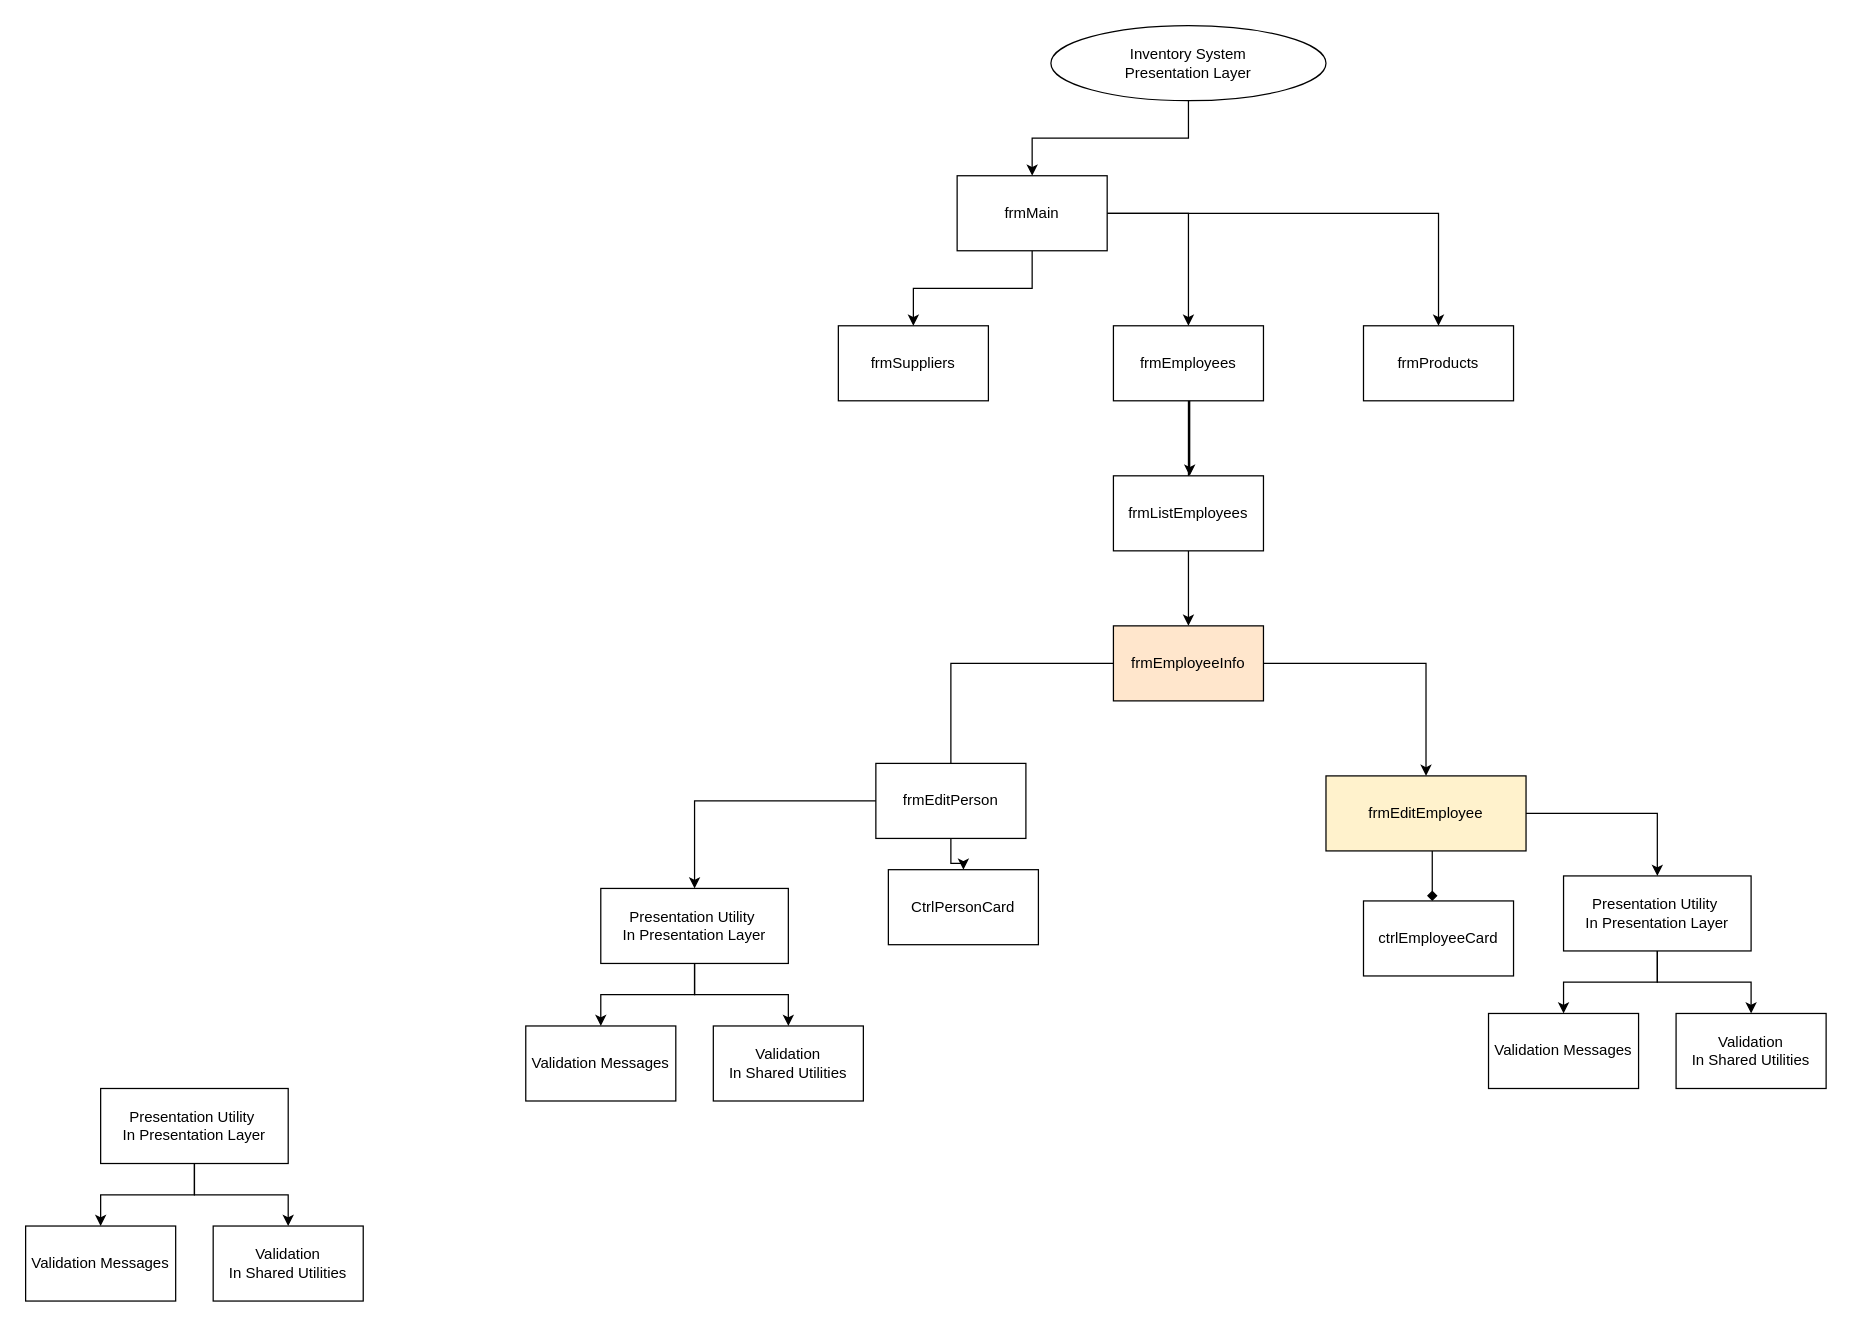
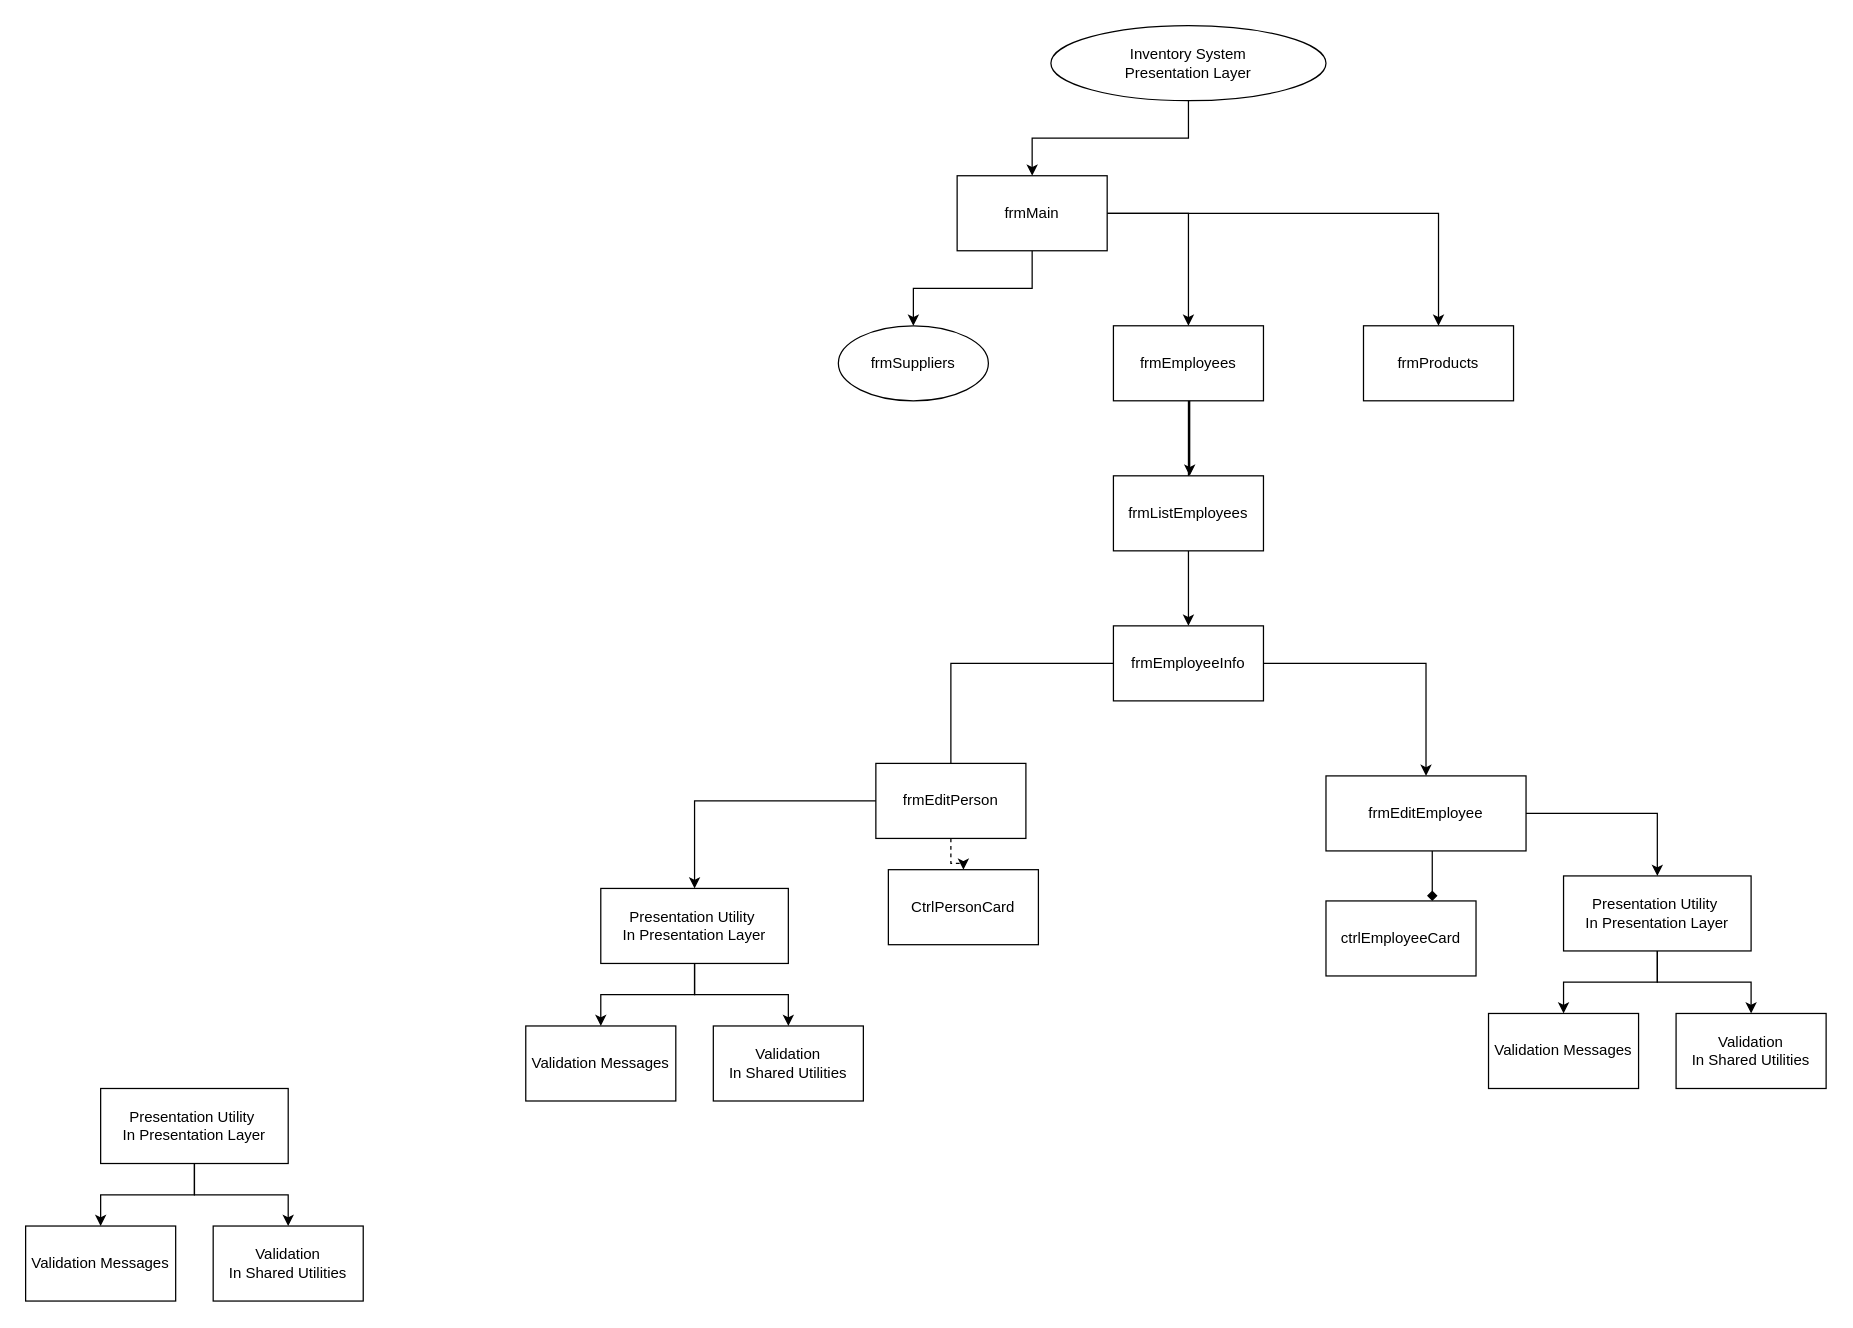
(913, 363) -> (913, 363)
(1188, 663) -> (1188, 663)
(1426, 813) -> (1426, 813)
(951, 854) -> (951, 854)
(1438, 938) -> (1401, 938)
